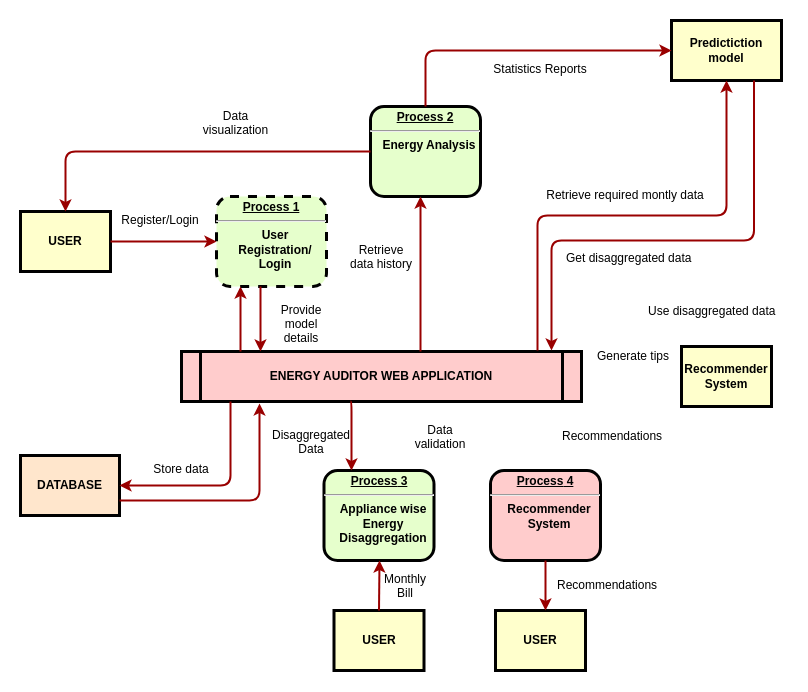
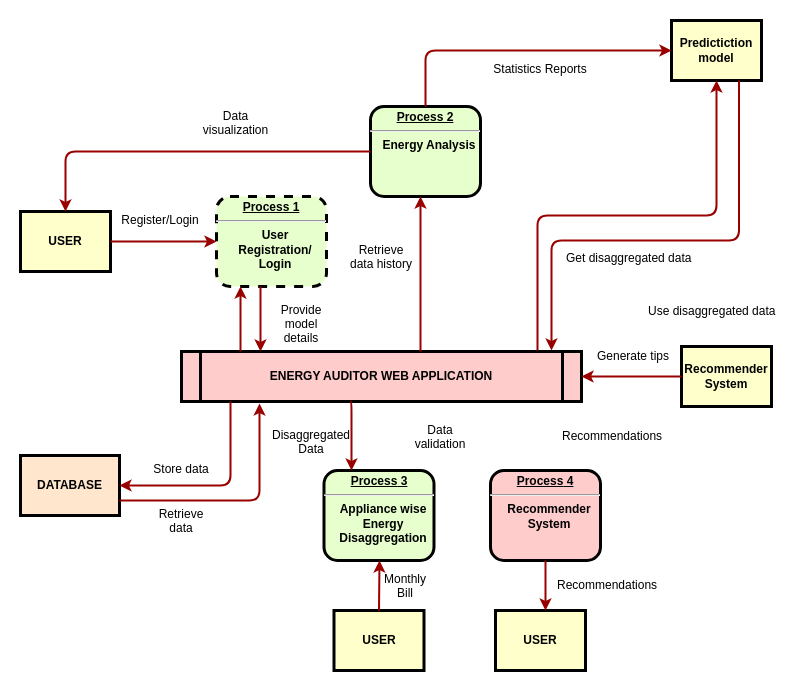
(727, 51) -> (717, 51)
(626, 197) -> none
none -> (637, 377)
none -> (182, 516)
